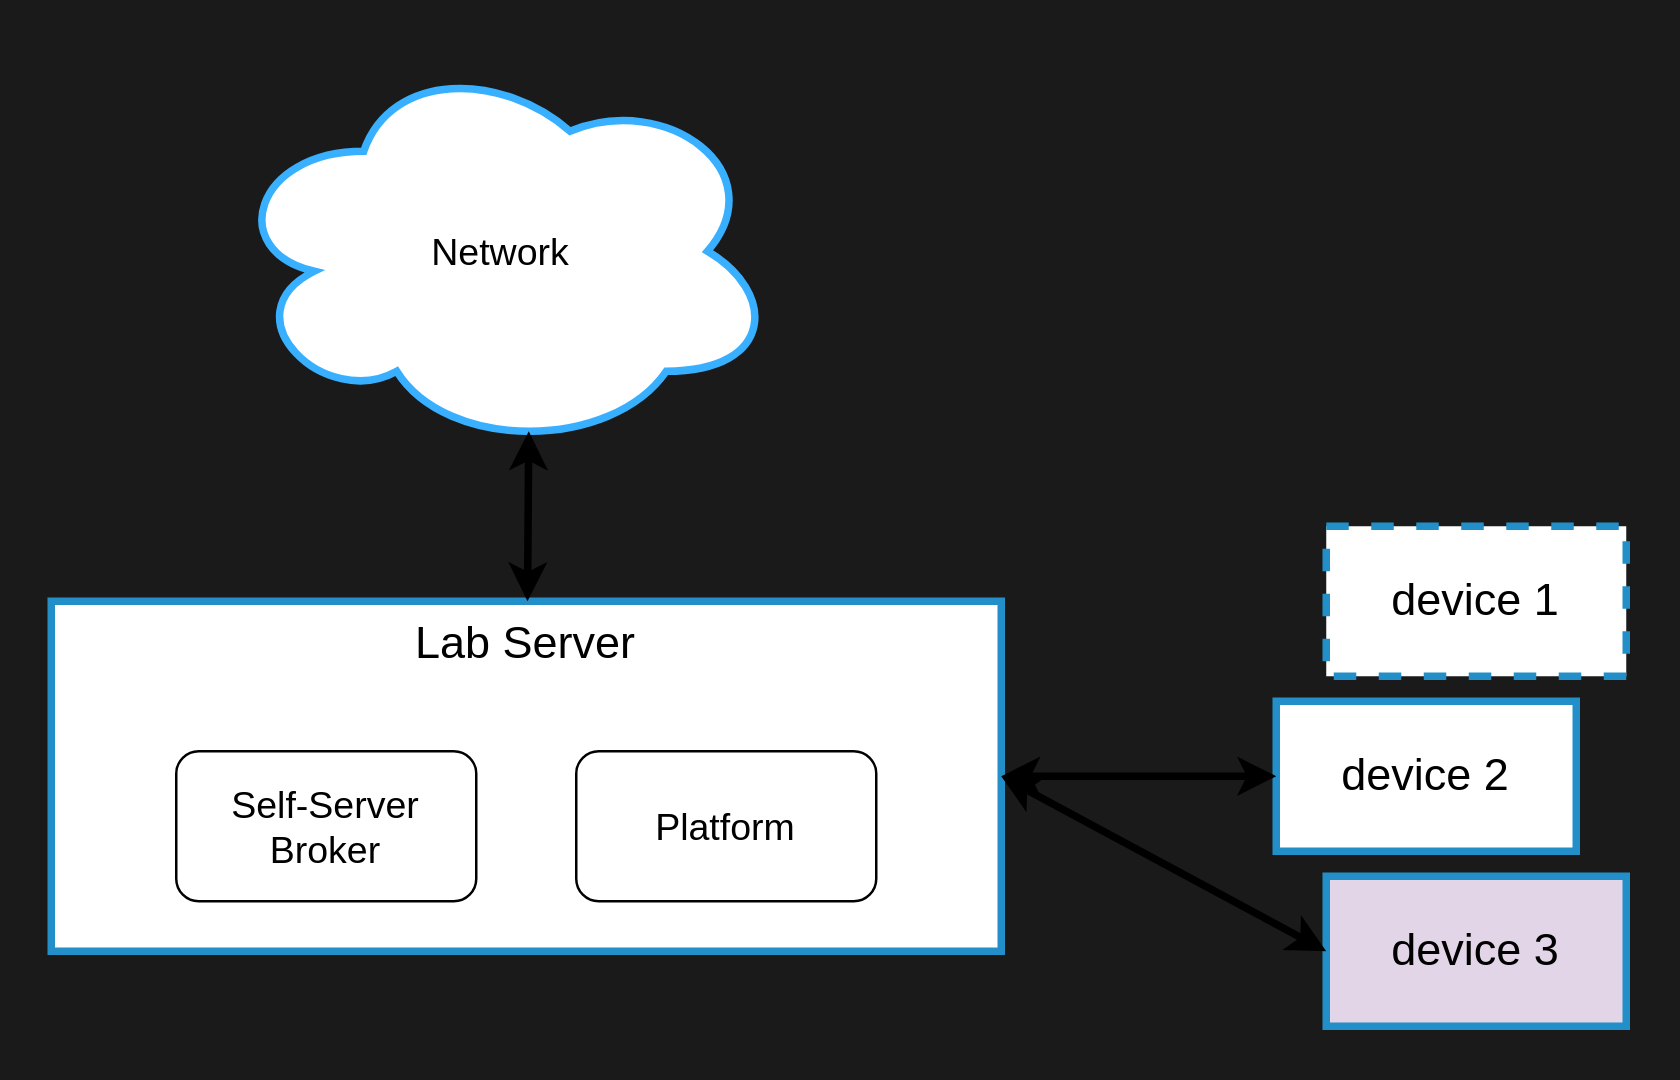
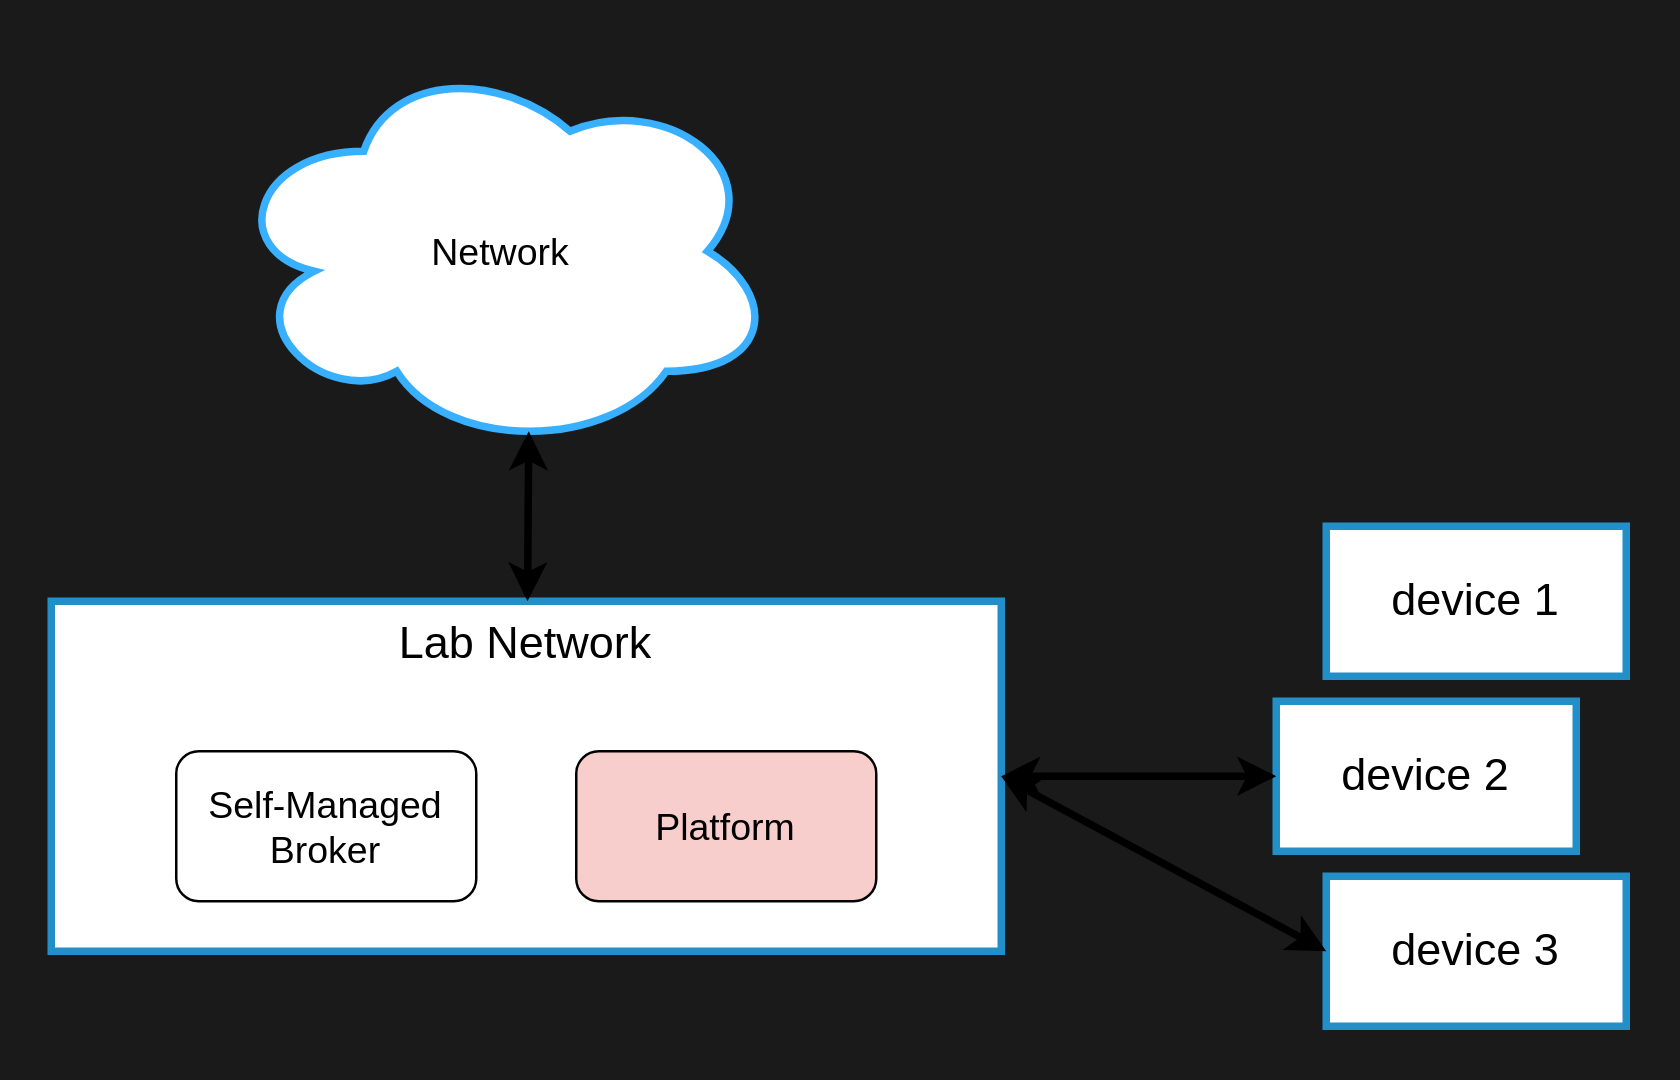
(1476, 601) -> (1476, 601)
(526, 646) -> (526, 646)
(326, 826) -> (326, 826)
(726, 826) -> (726, 826)
(1476, 951) -> (1476, 951)
